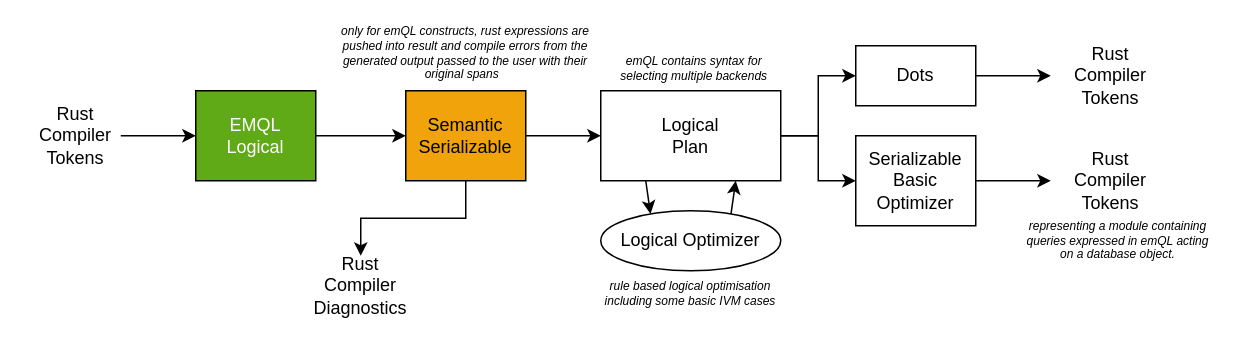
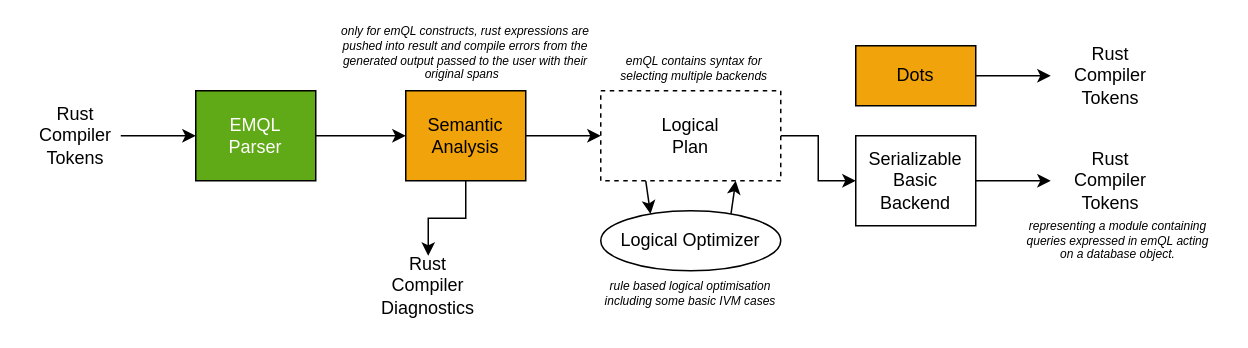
(916, 76) -> (916, 76)
(818, 91) -> none
(256, 136) -> (256, 136)
(466, 136) -> (466, 136)
(691, 136) -> (691, 136)
(916, 181) -> (916, 181)
(361, 286) -> (428, 286)
